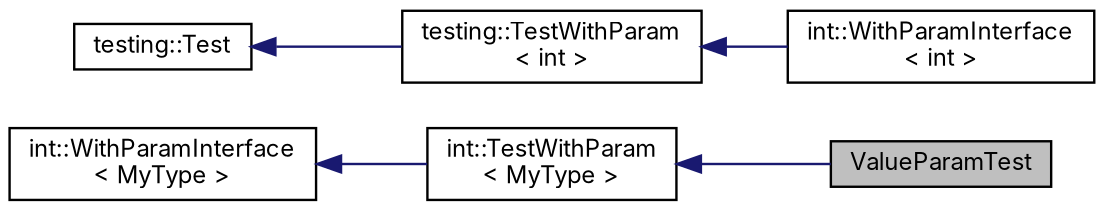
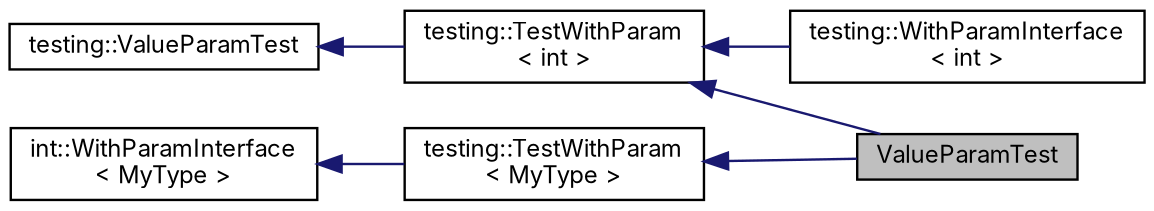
(163, 47) -> (164, 47)
(941, 47) -> (967, 47)
none -> (797, 112)
(552, 164) -> (554, 164)
